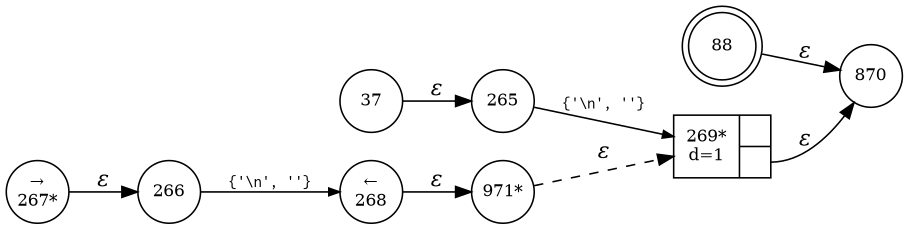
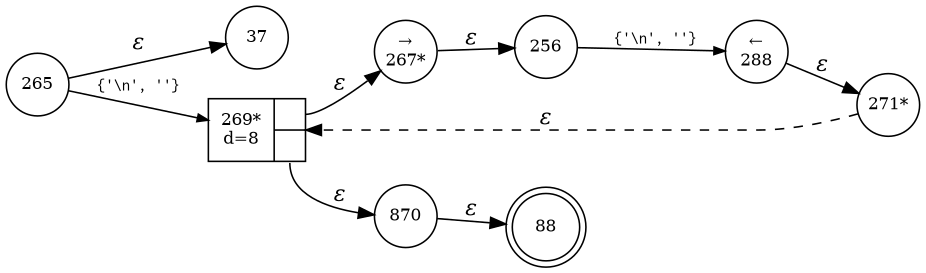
(793, 60) -> (463, 221)
none -> (338, 101)
(429, 101) -> (139, 63)
(707, 155) -> (241, 139)
(169, 192) -> (546, 47)
(371, 192) -> (757, 52)
(503, 192) -> (888, 105)
